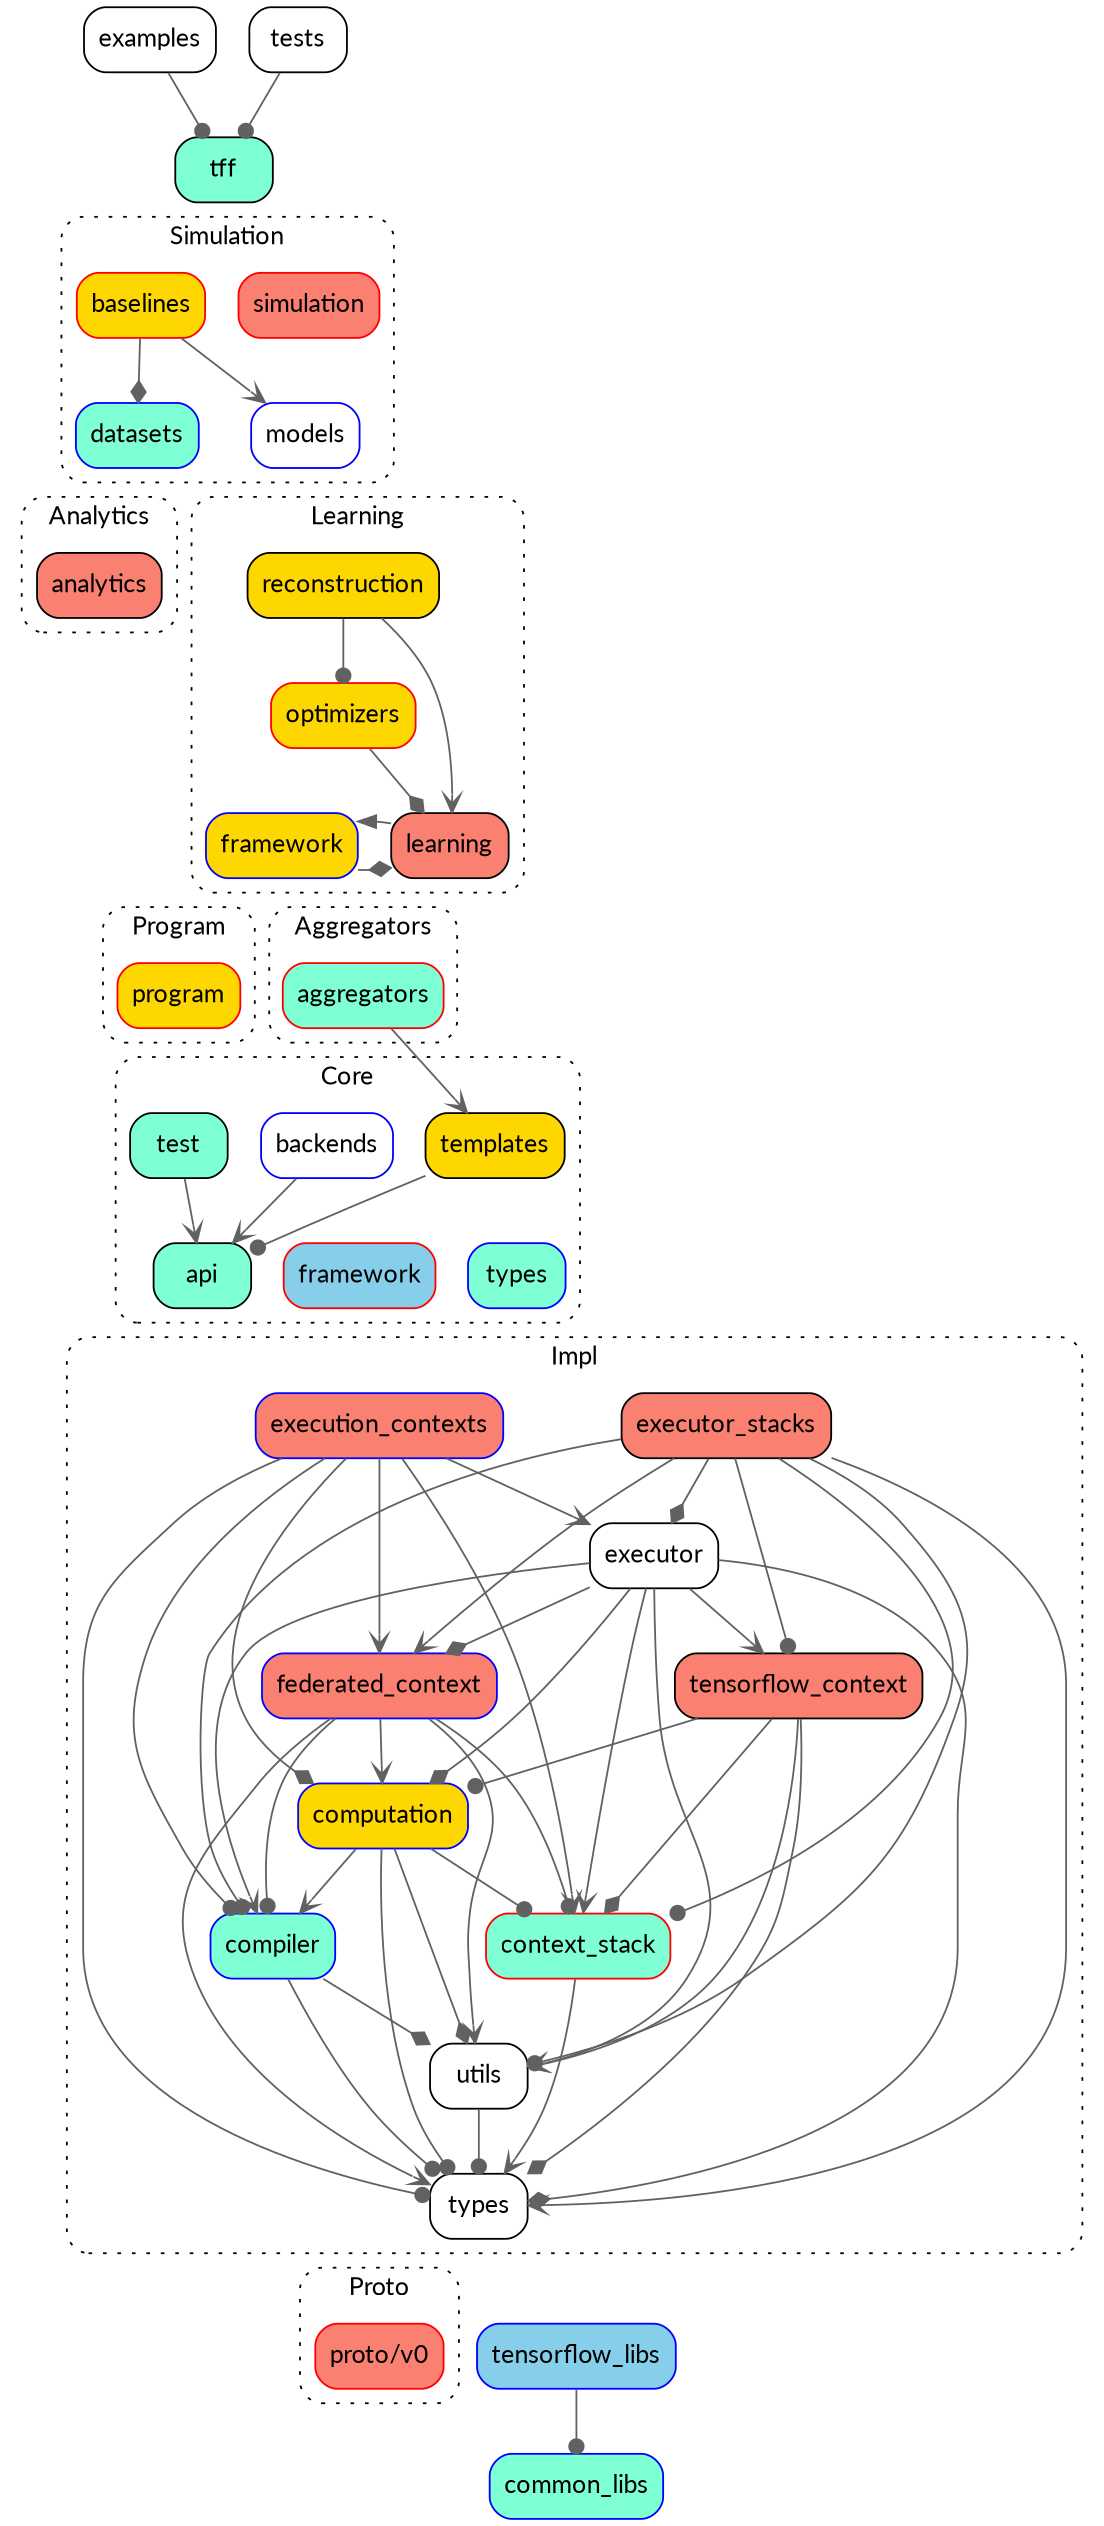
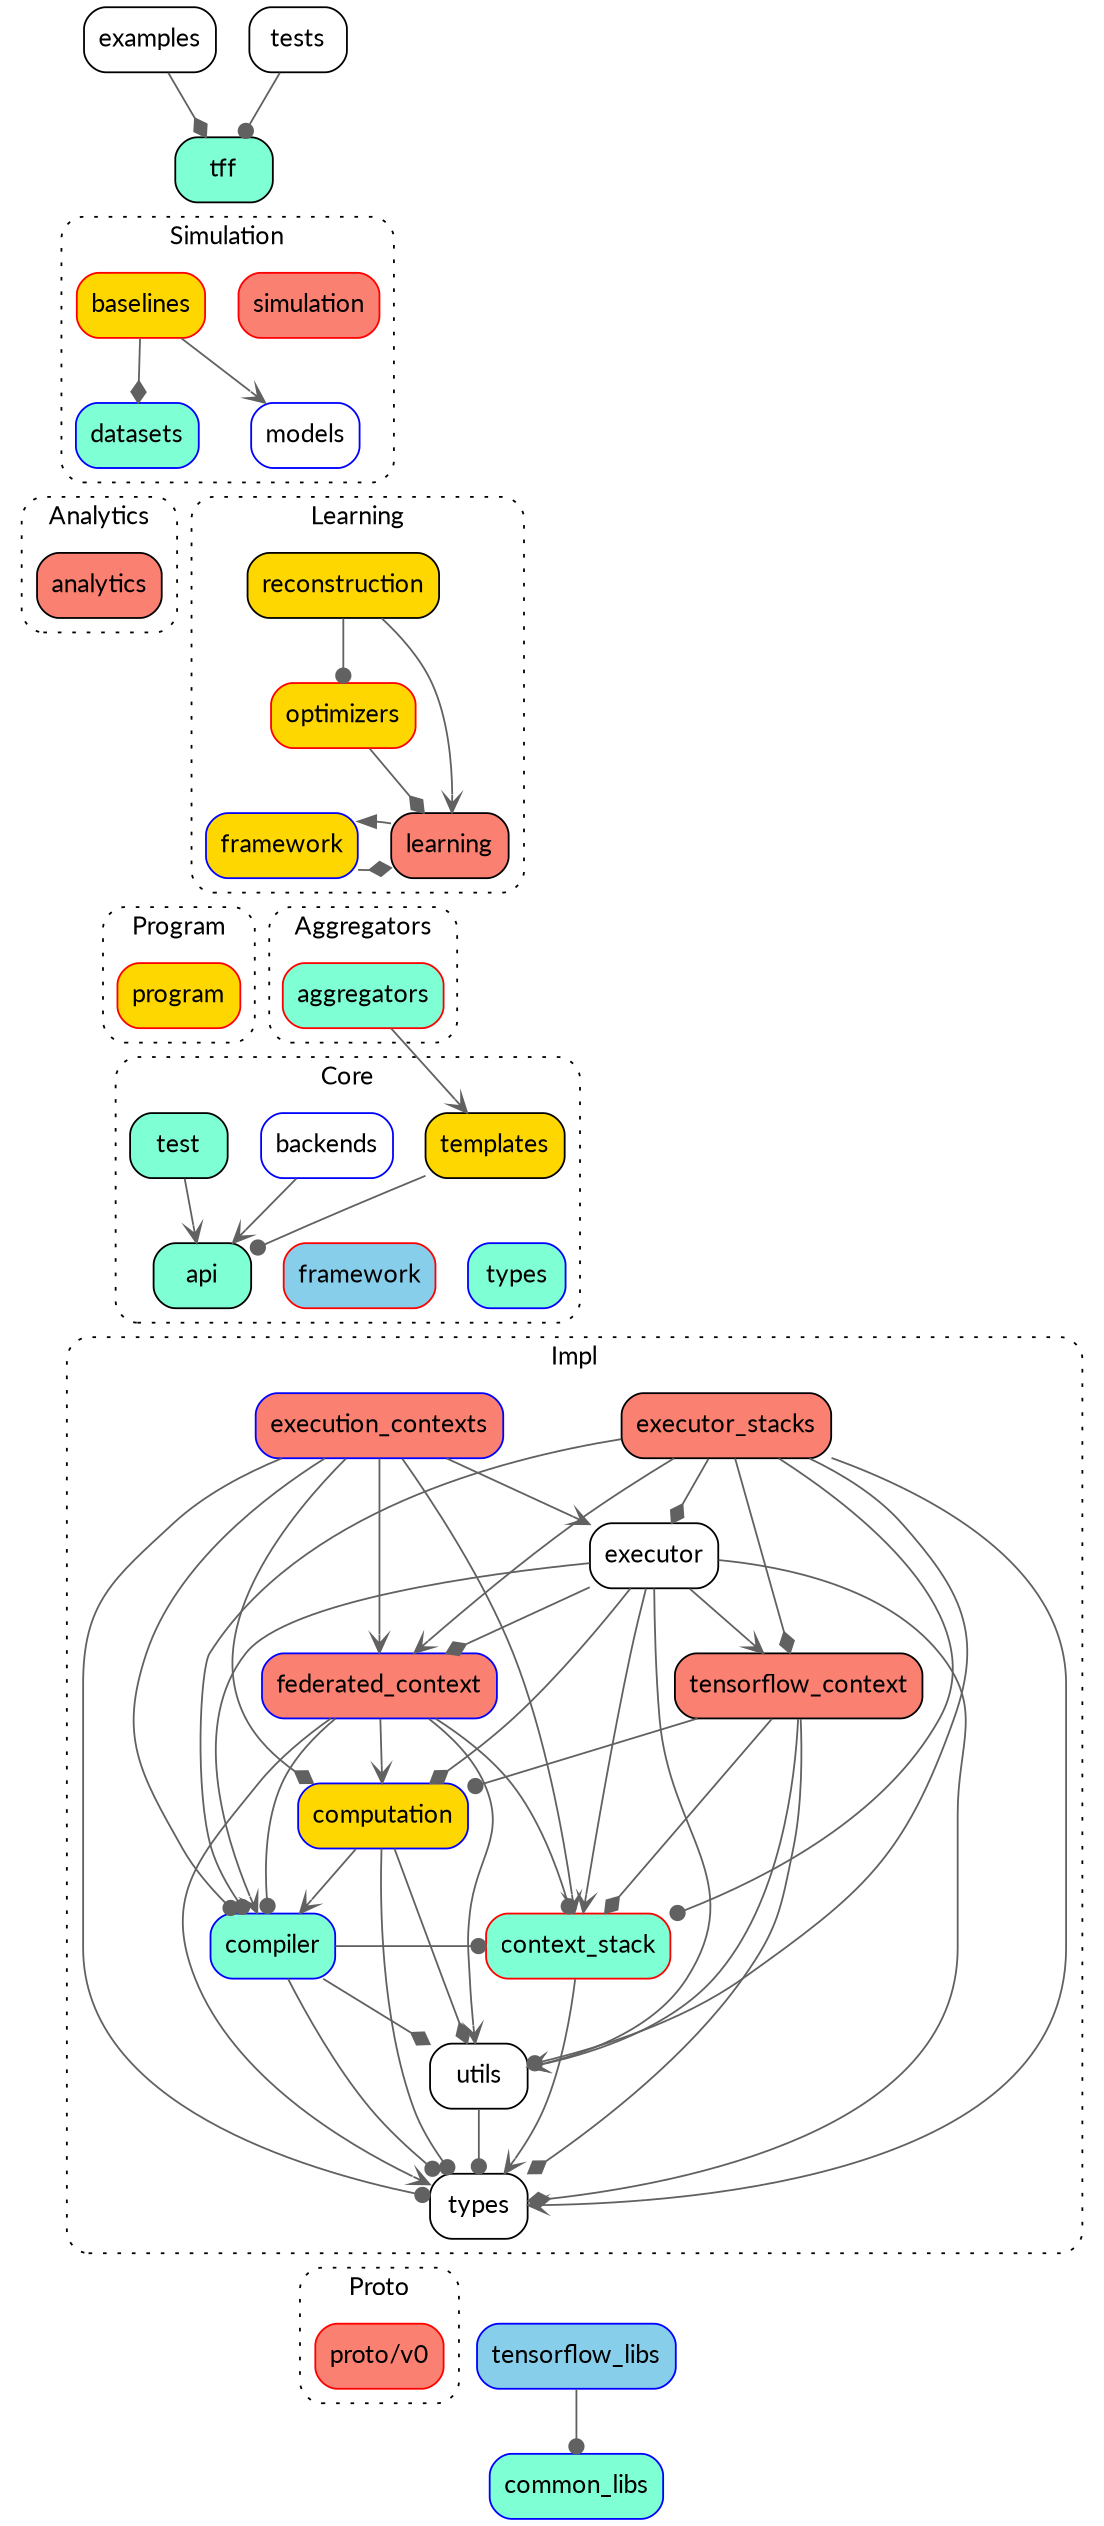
(183, 99) -> (183, 99)
(760, 1549) -> (760, 1549)
(468, 1873) -> (403, 1946)
